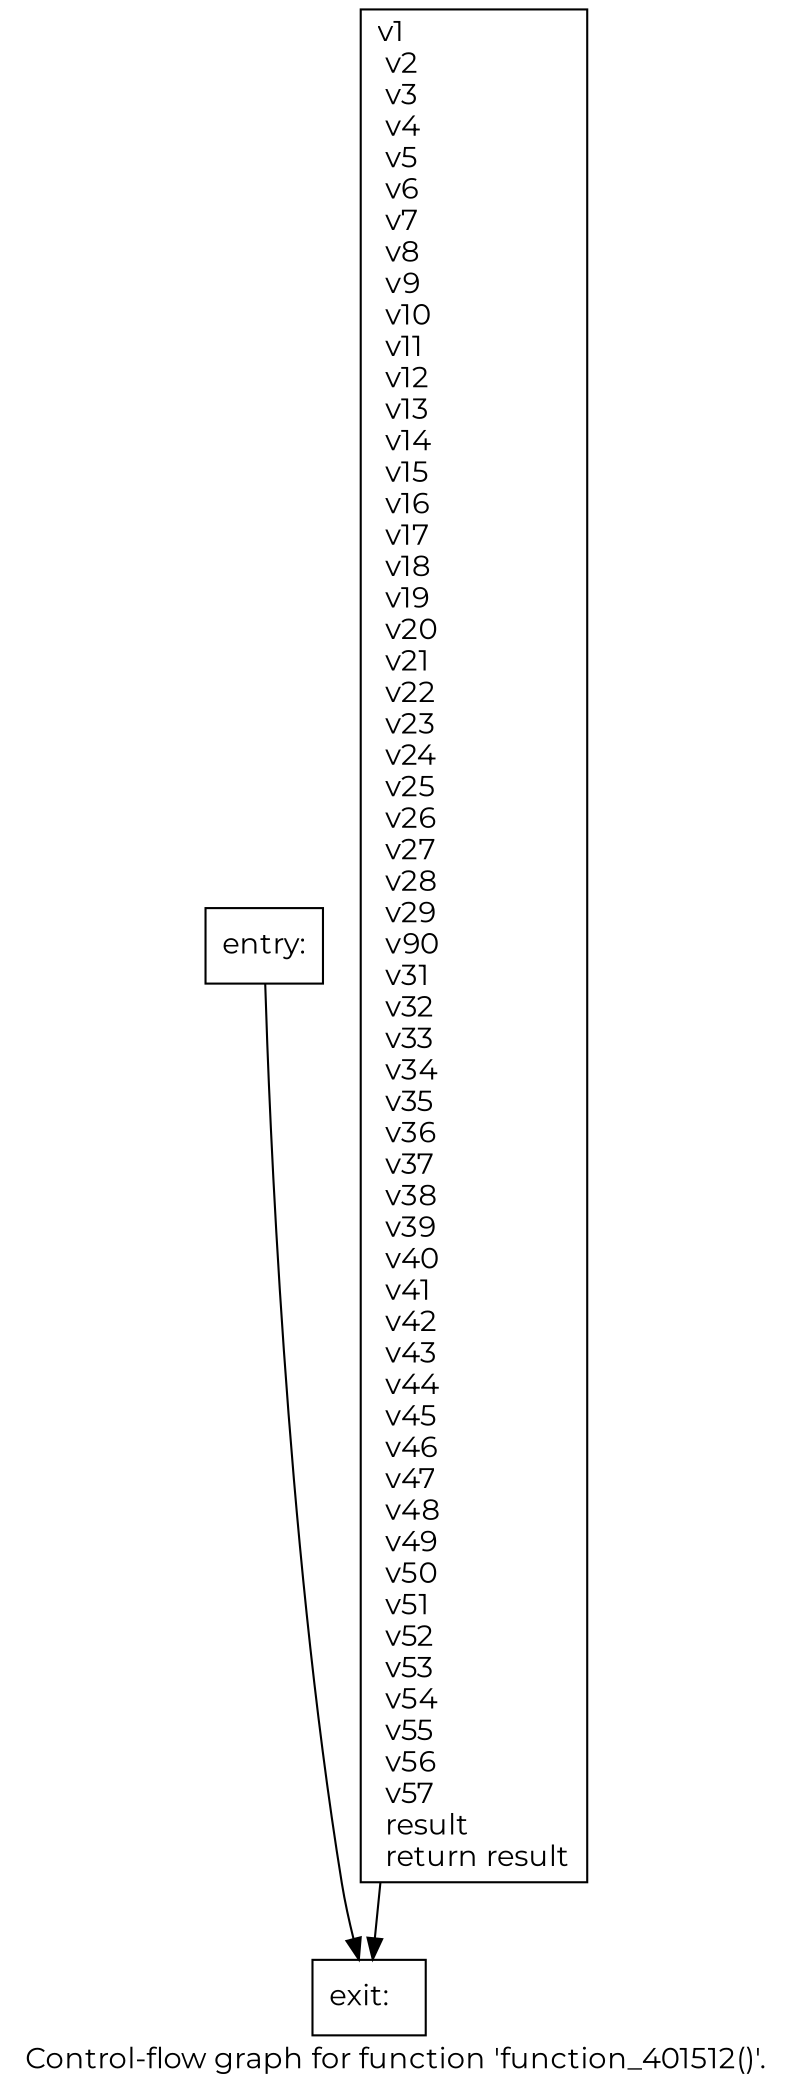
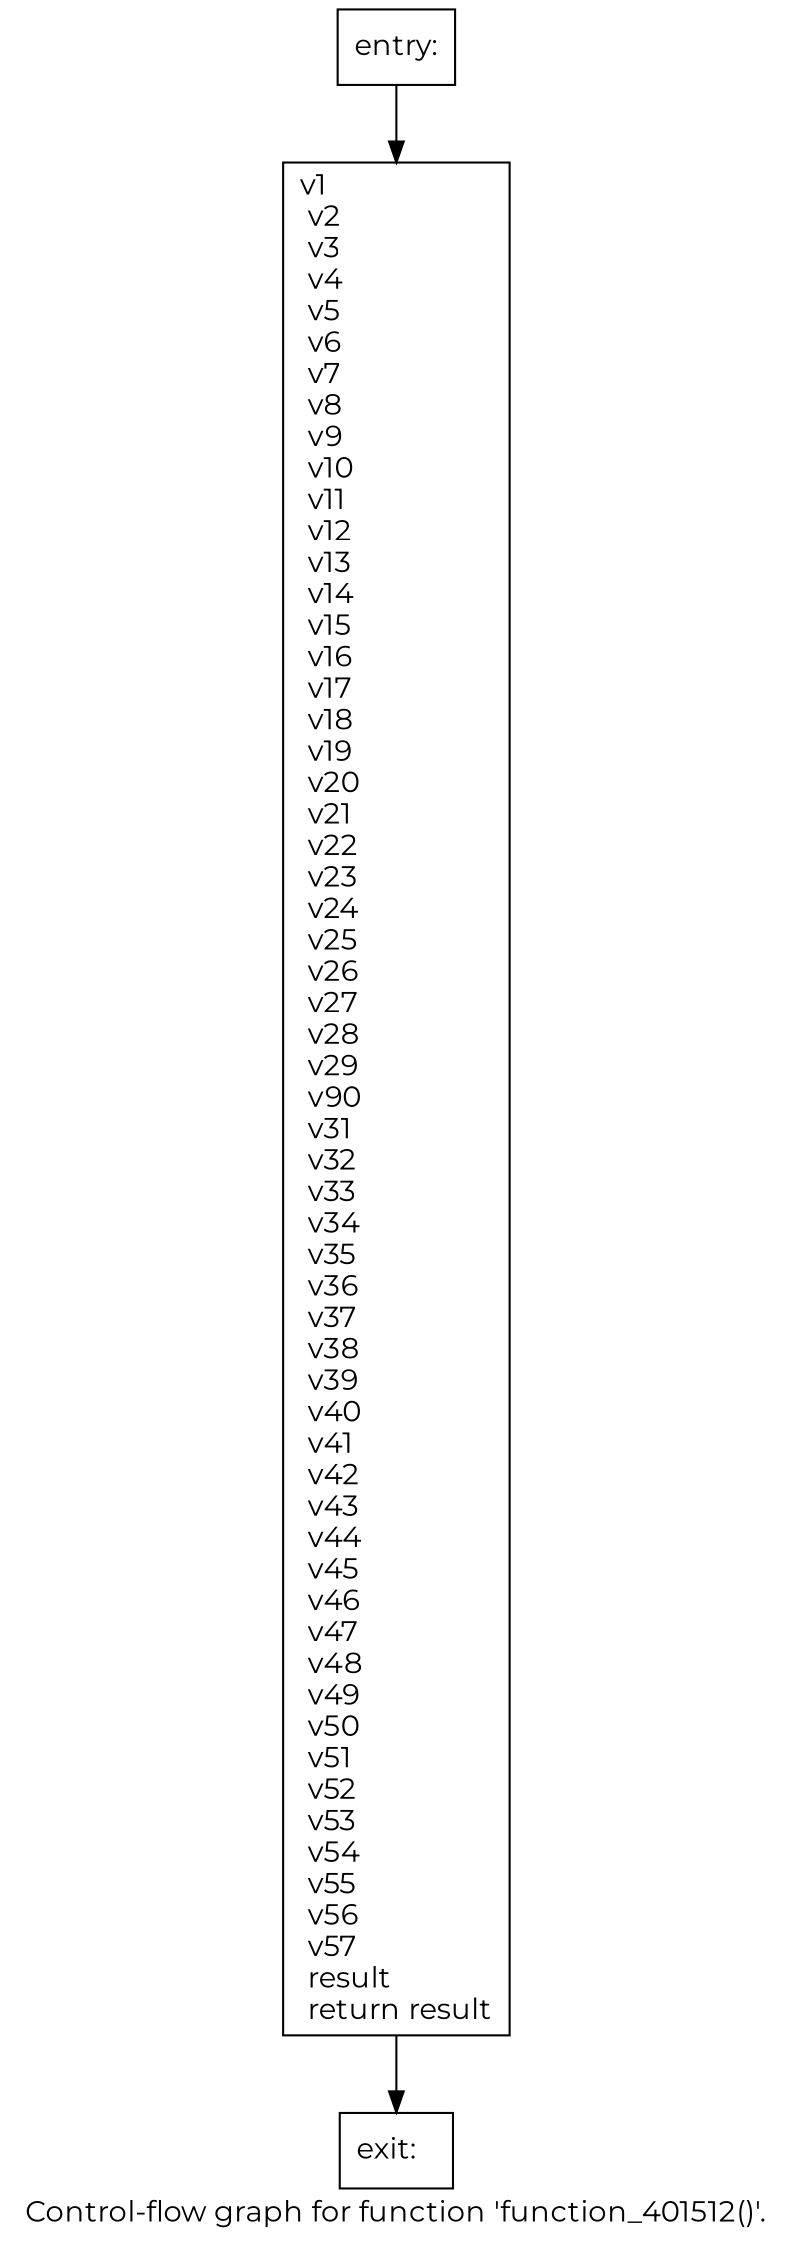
(293, 1463) -> (396, 113)
